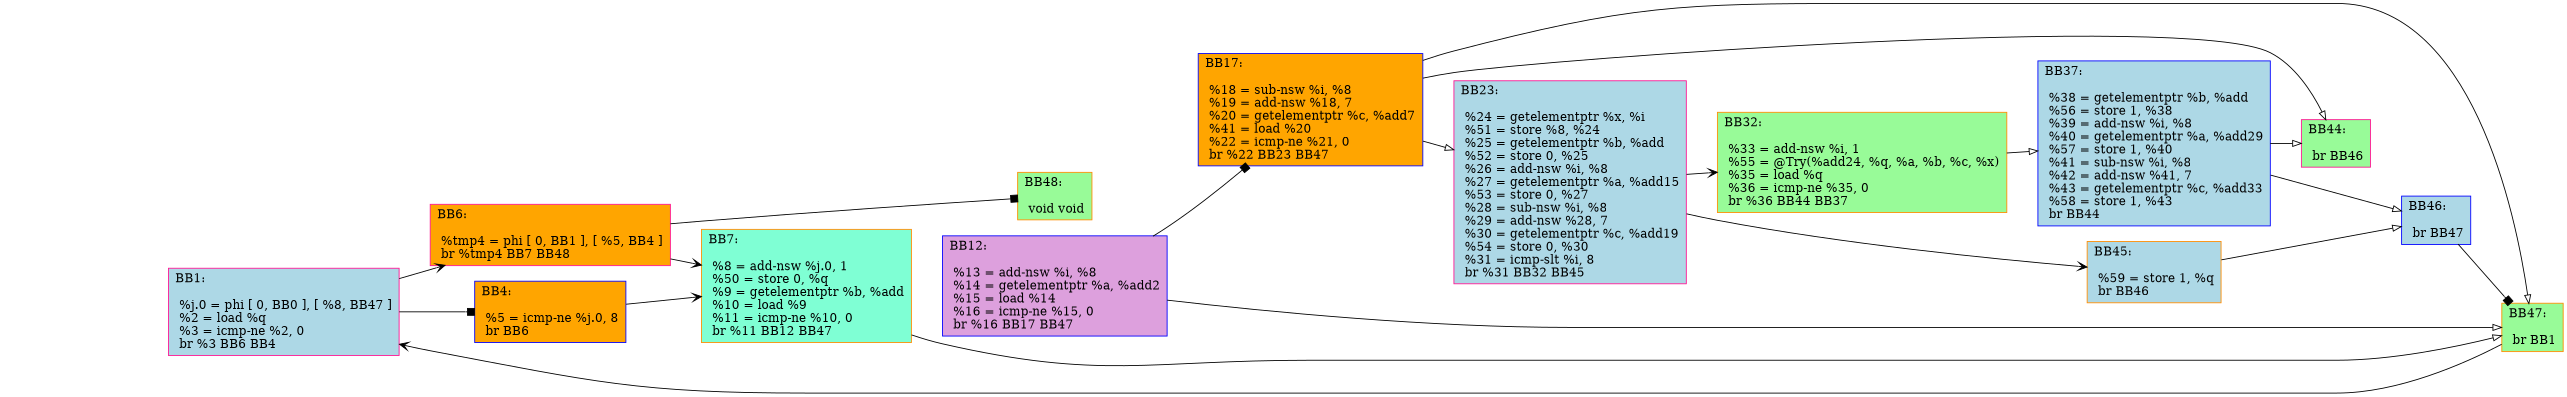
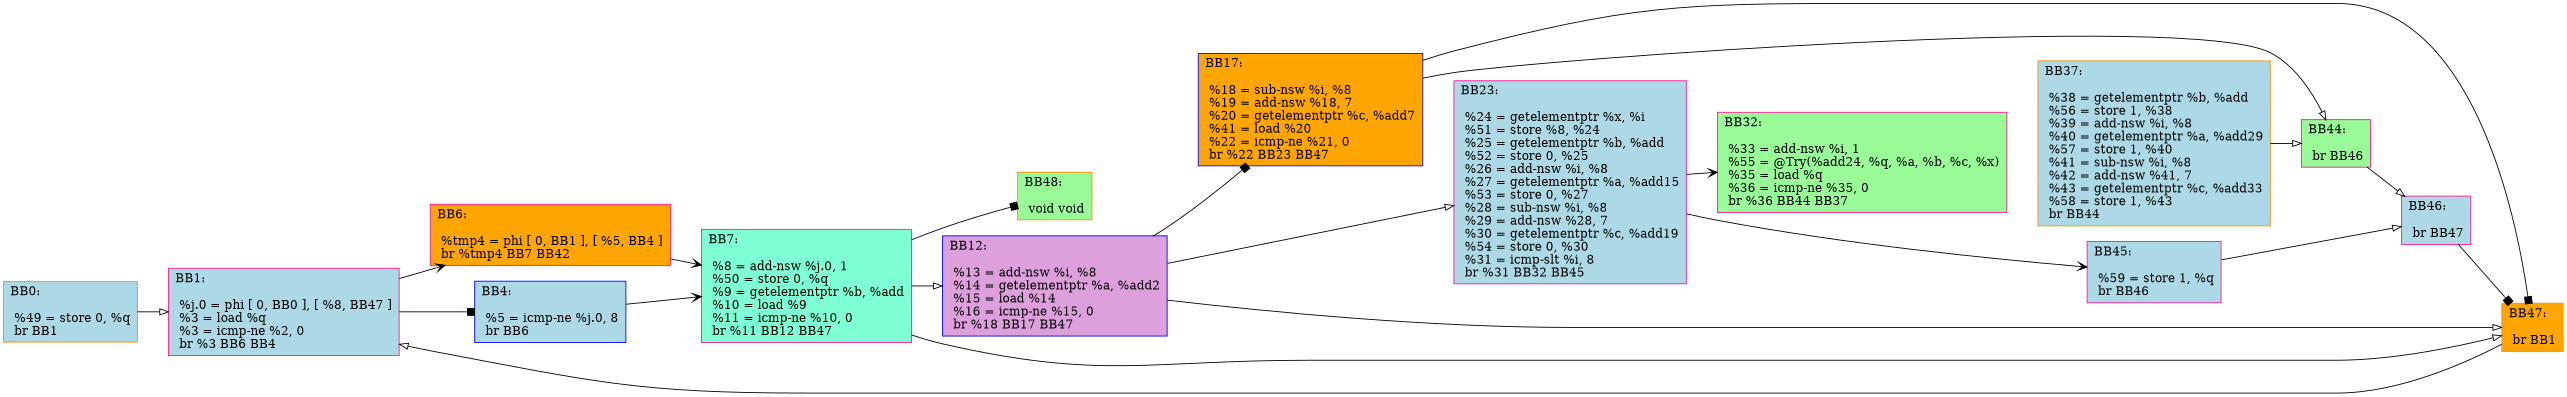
(2065, 3) -> (2065, 3)
(2154, 143) -> (2154, 143)
(1434, 144) -> (1306, 235)
(2018, 152) -> none
(1862, 162) -> (1862, 162)
(2332, 192) -> (2382, 179)
(840, 211) -> (960, 222)
(2436, 220) -> (2436, 220)
(504, 254) -> (504, 254)
(2154, 272) -> (2154, 272)
(806, 286) -> (806, 286)
none -> (922, 286)
none -> (70, 312)
(550, 312) -> (550, 312)
(221, 318) -> (221, 318)
(1012, 325) -> (1012, 325)
(2532, 327) -> (2532, 327)
(1457, 393) -> (1457, 393)
